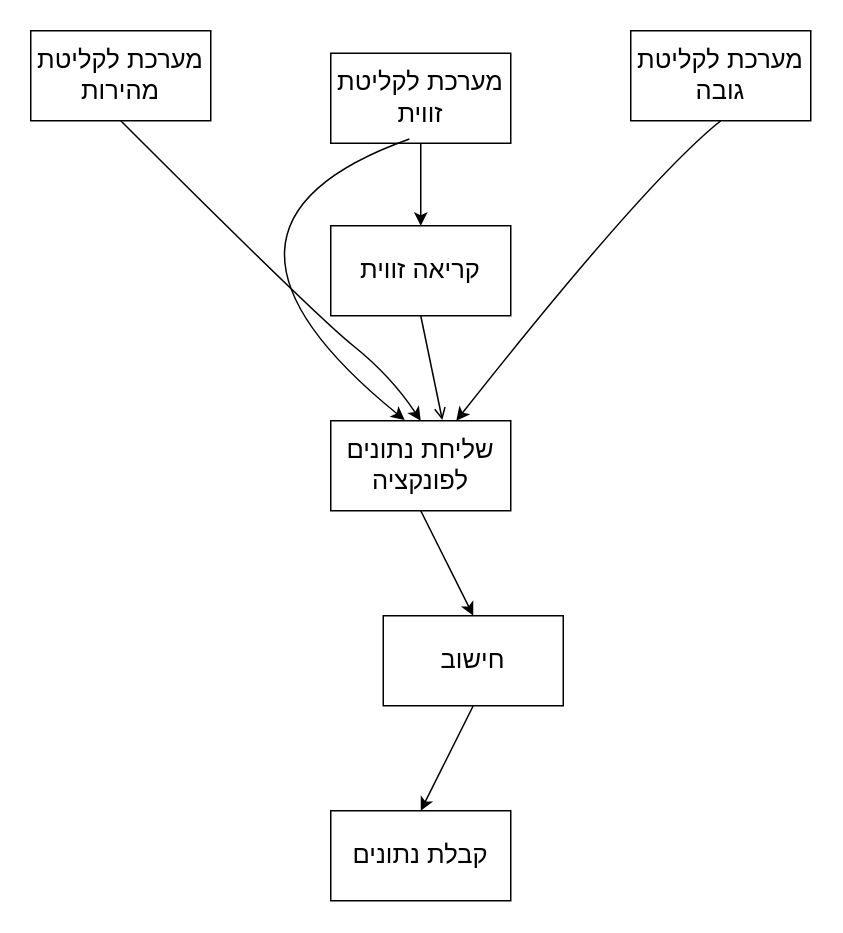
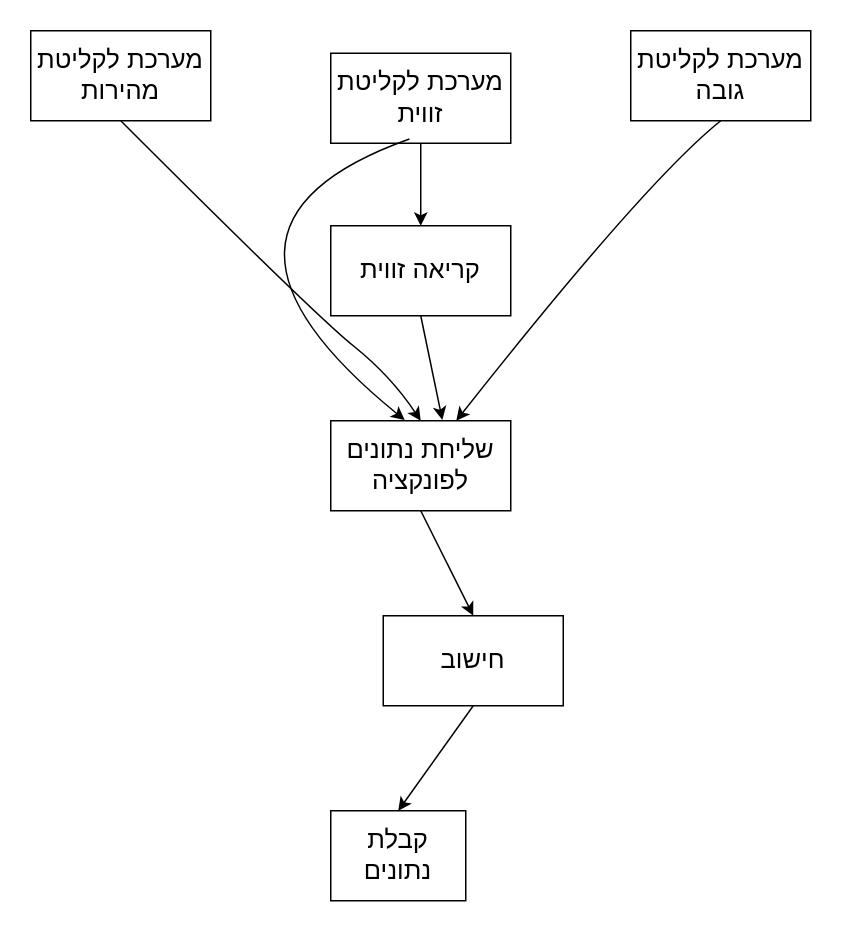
(440, 411) -> (440, 409)
(421, 856) -> (398, 856)
